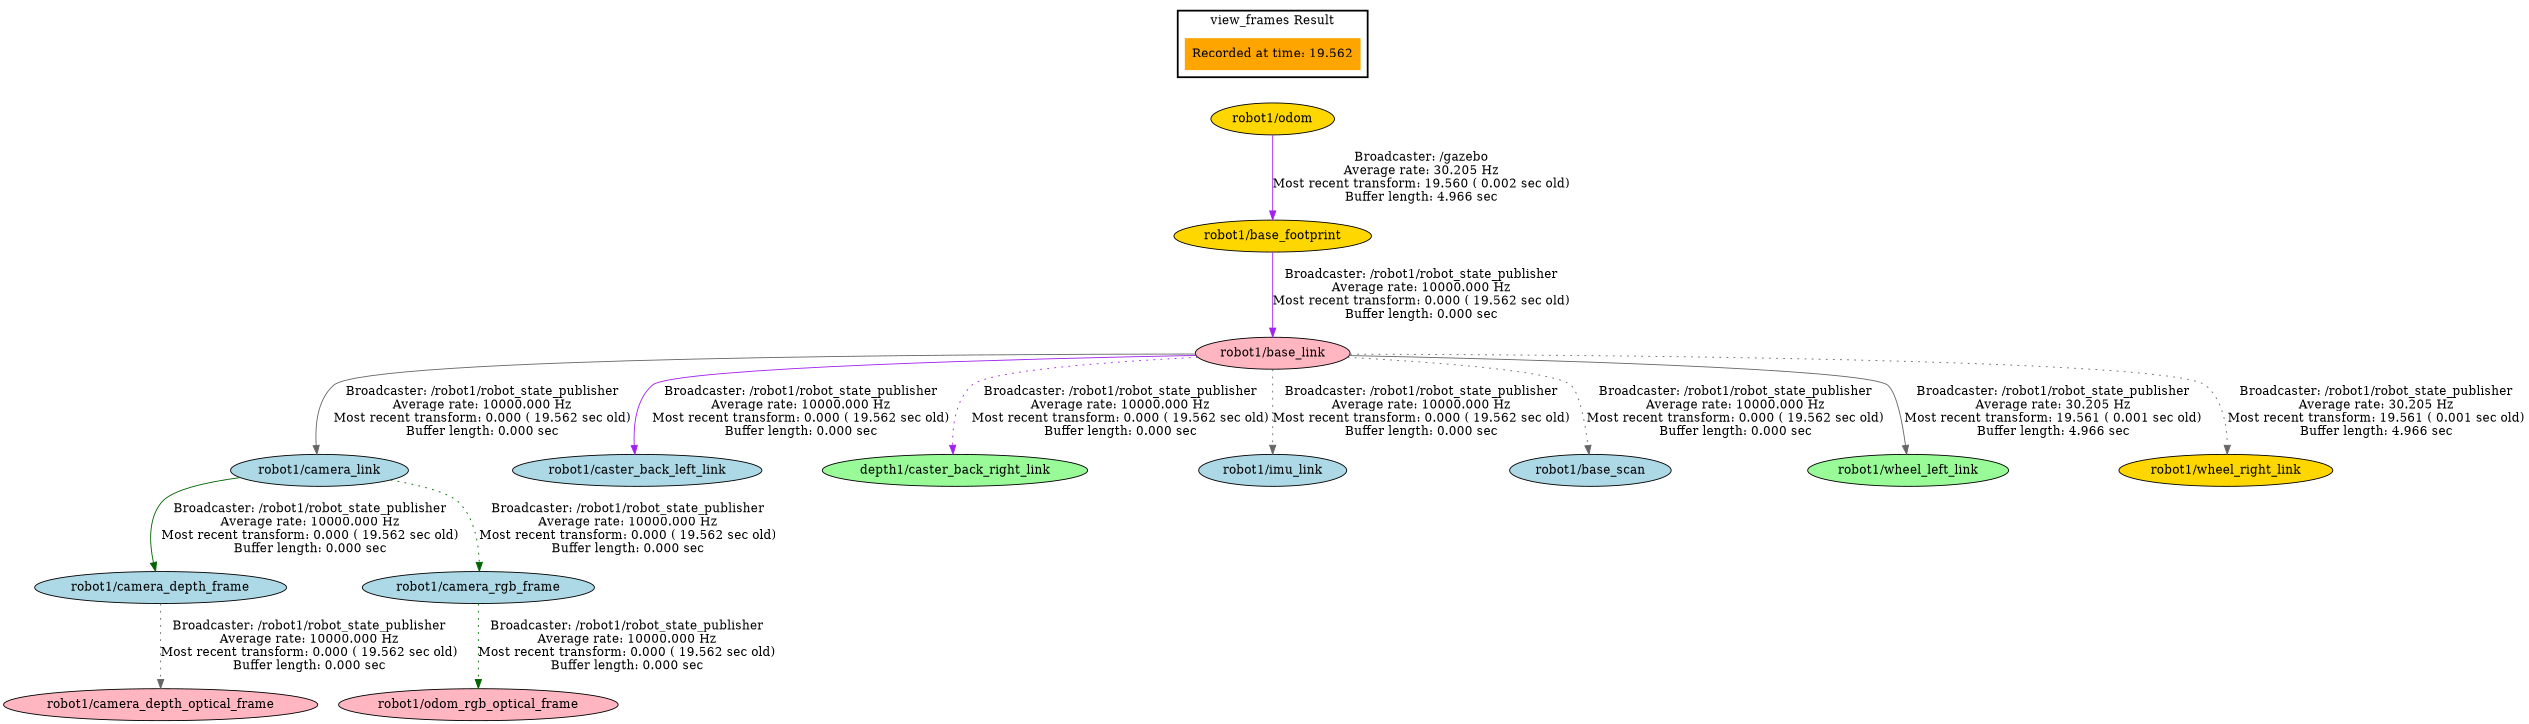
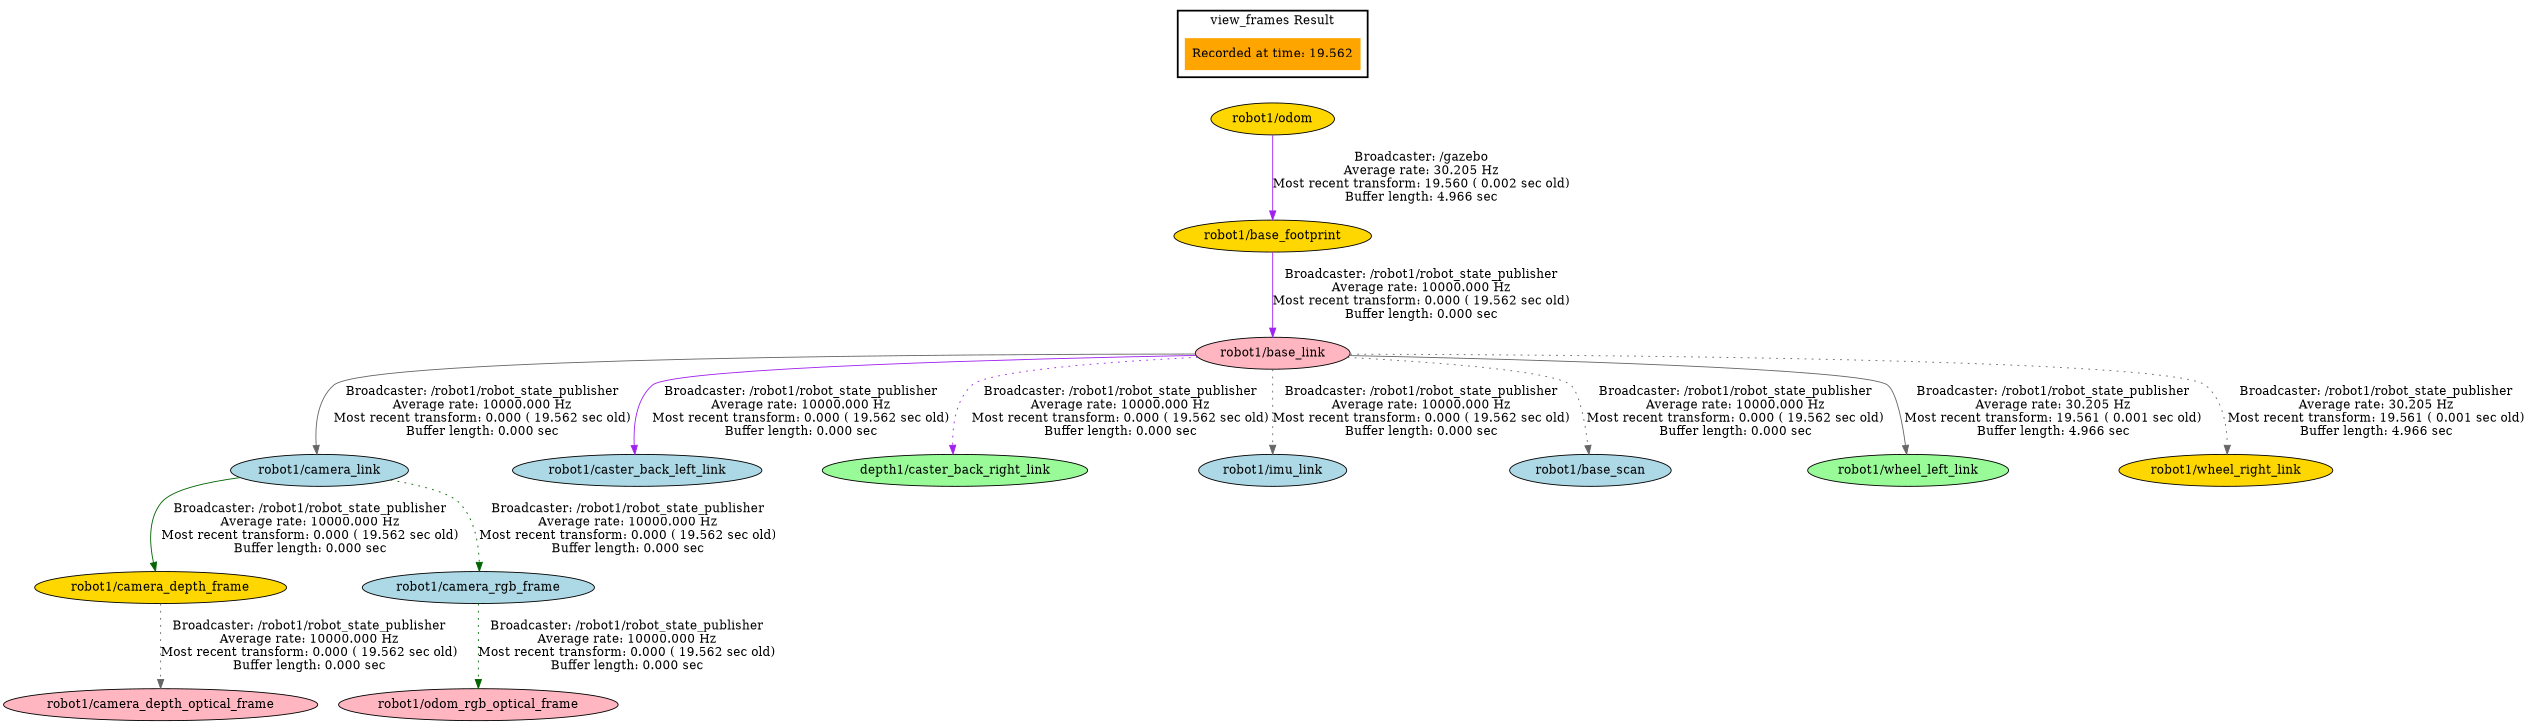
(161, 588) -> (161, 588)
